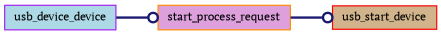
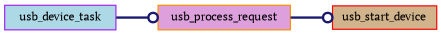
(60, 18) -> (60, 18)
(224, 18) -> (224, 18)
